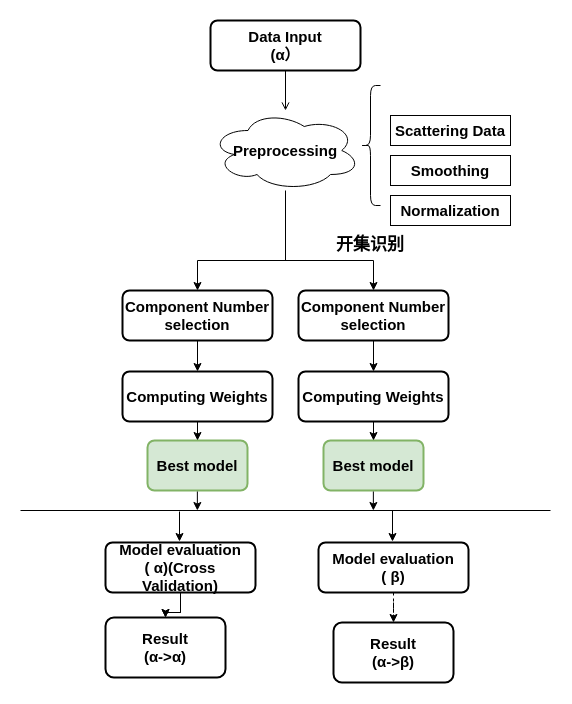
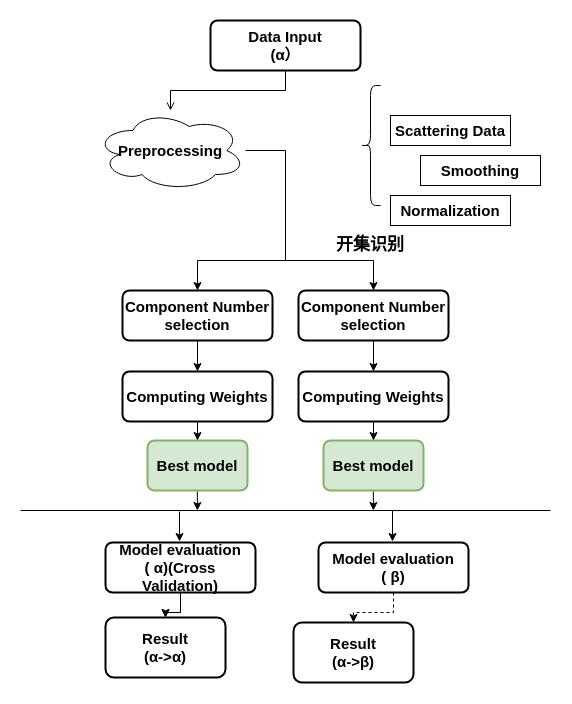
(286, 151) -> (171, 151)
(451, 171) -> (481, 171)
(394, 653) -> (354, 653)
